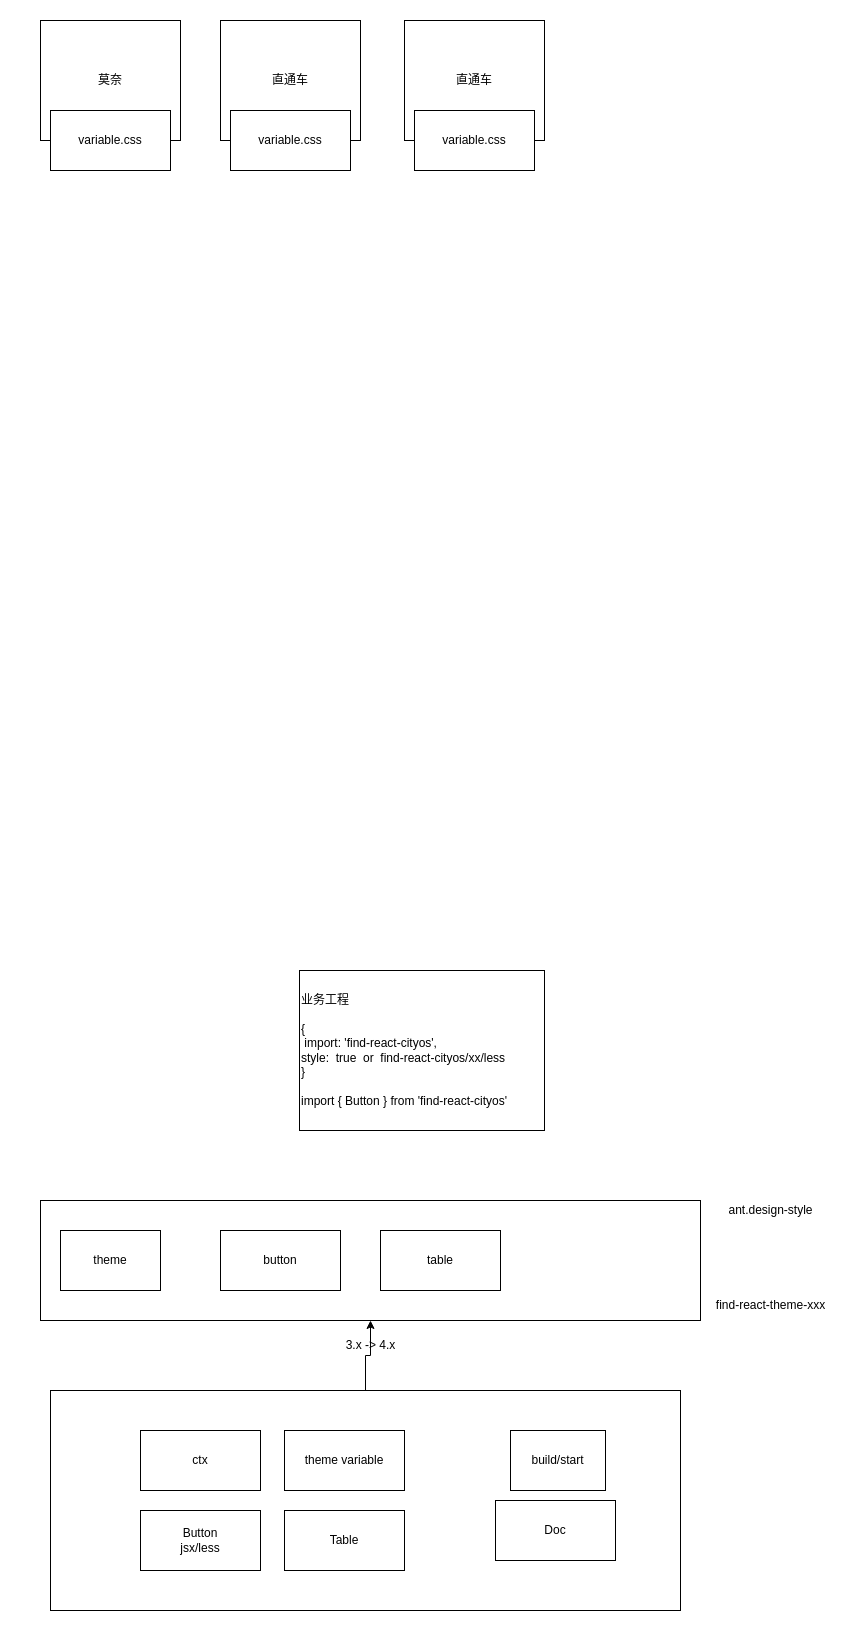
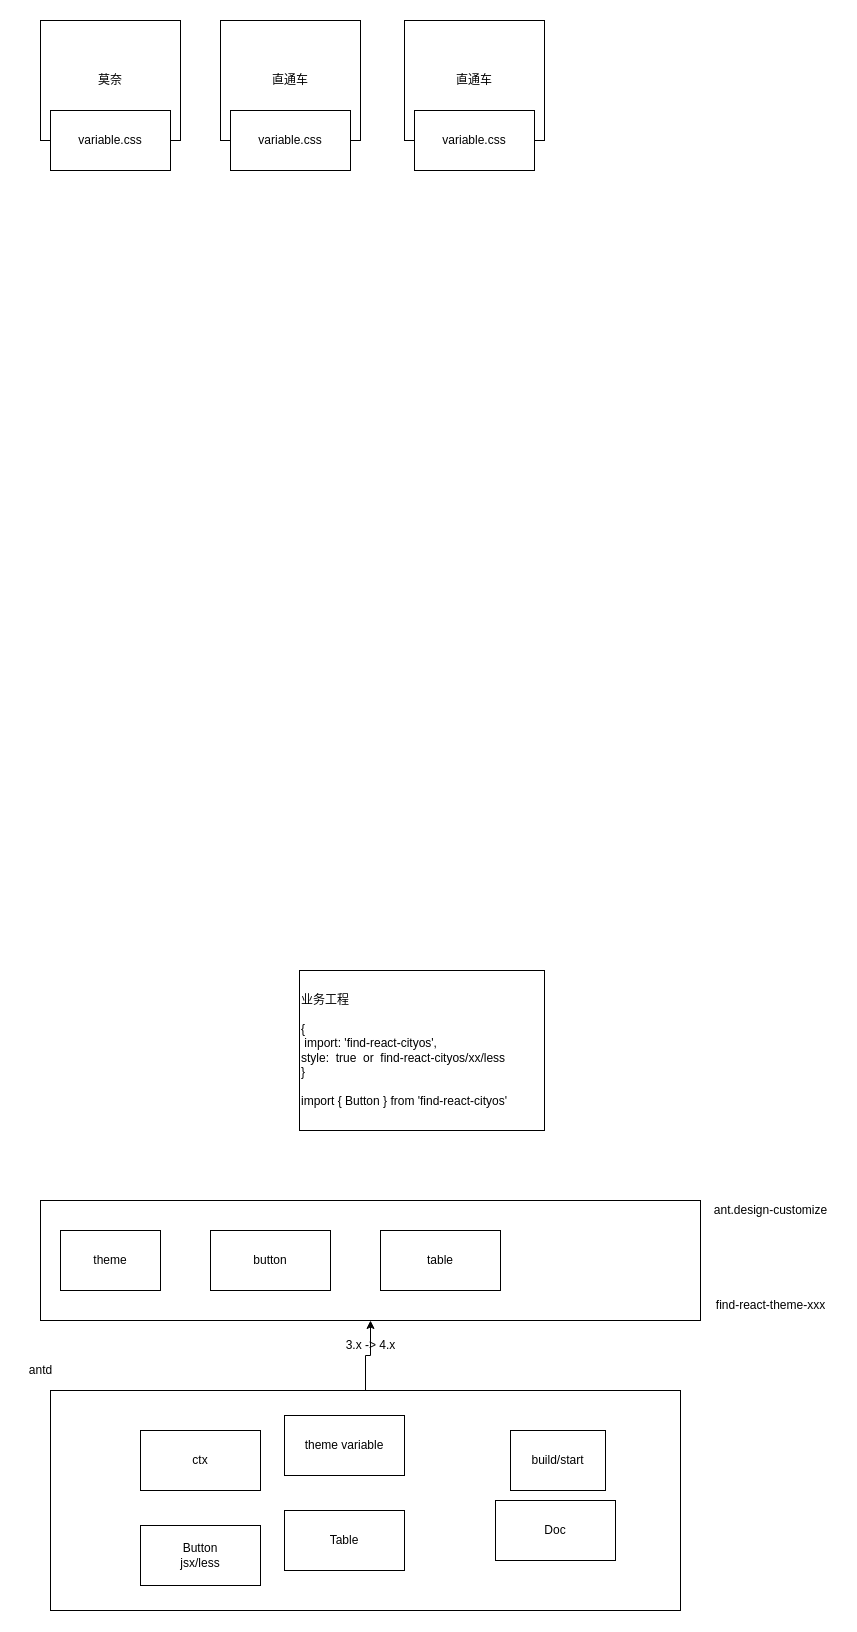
(771, 1211) -> (771, 1211)
(281, 1261) -> (271, 1261)
none -> (41, 1371)
(345, 1461) -> (345, 1446)
(201, 1541) -> (201, 1556)
